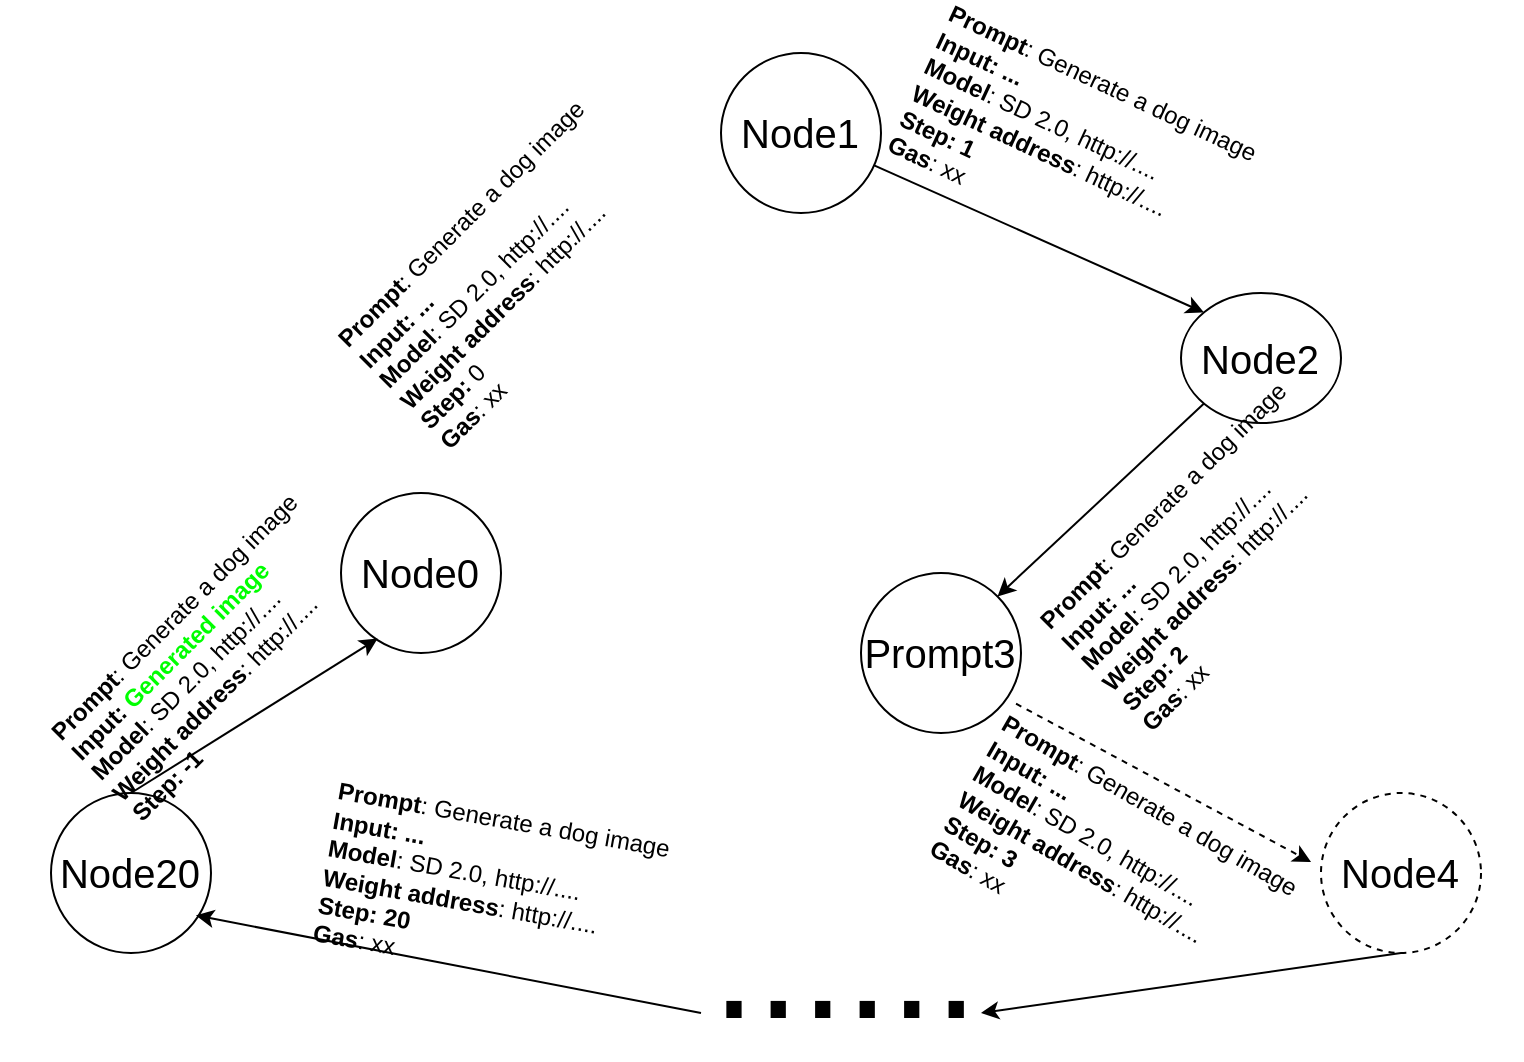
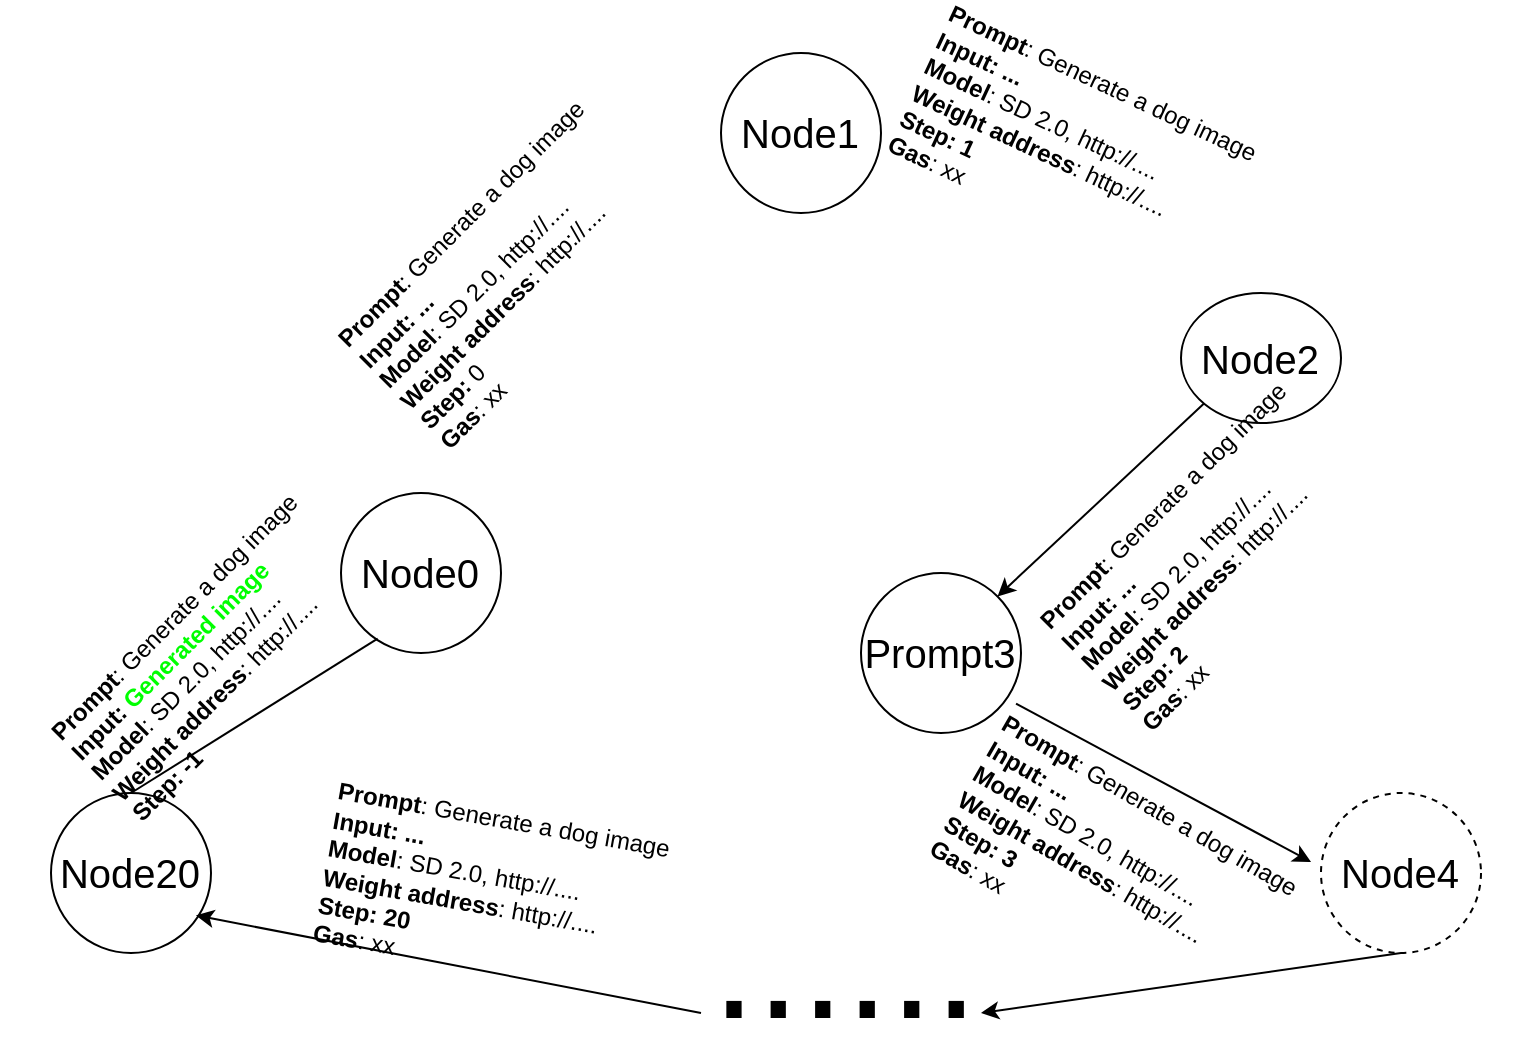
(1033, 236) -> none
(365, 646) -> (370, 643)
(1159, 780) -> (1159, 780)
